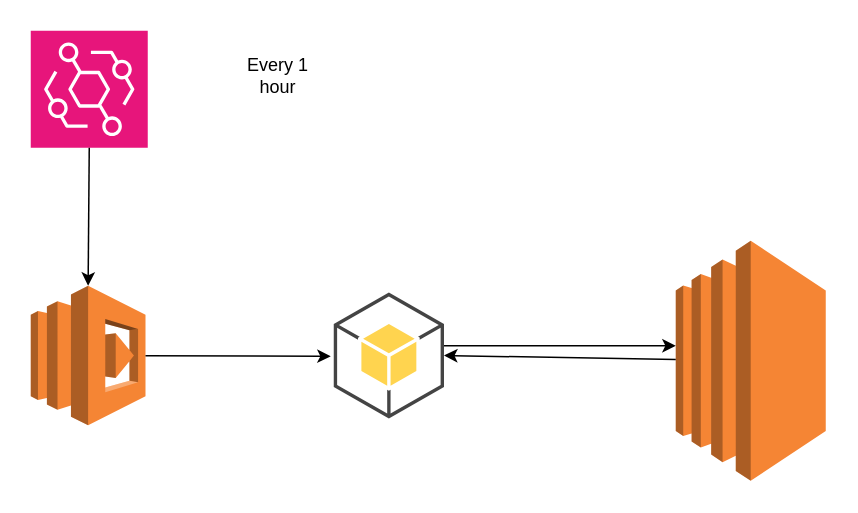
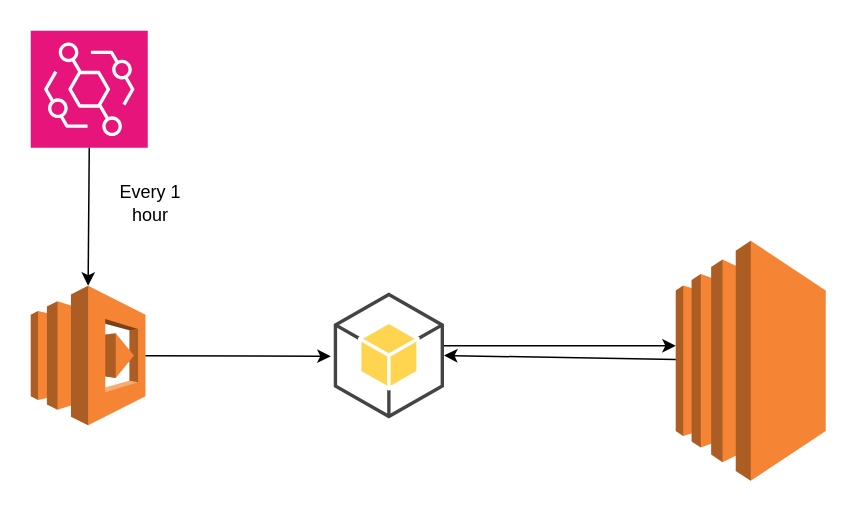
(278, 76) -> (151, 203)
